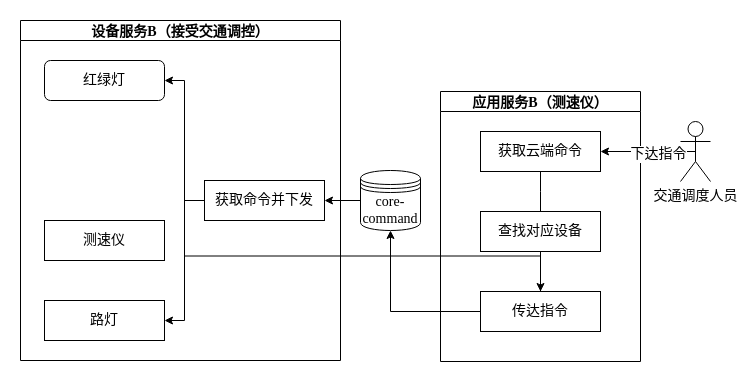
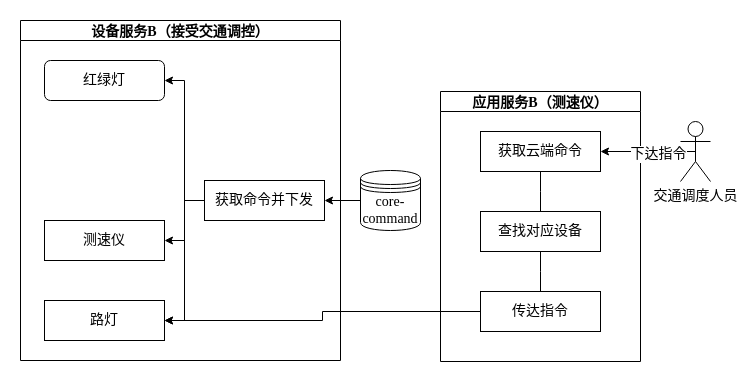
(362, 256) -> (177, 241)
(391, 275) -> (294, 321)
